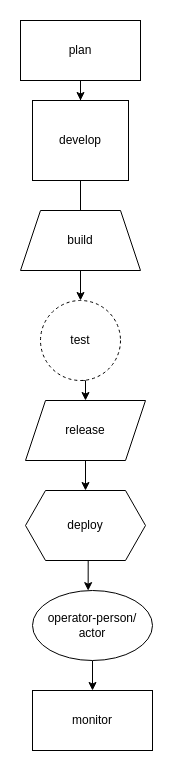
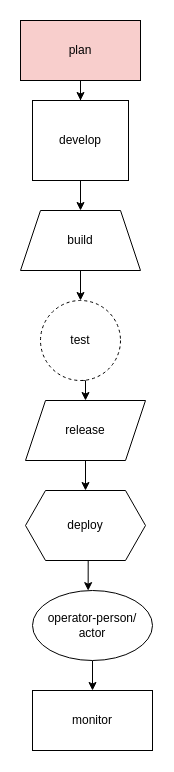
(81, 51) -> (81, 51)
(81, 205) -> (81, 202)
